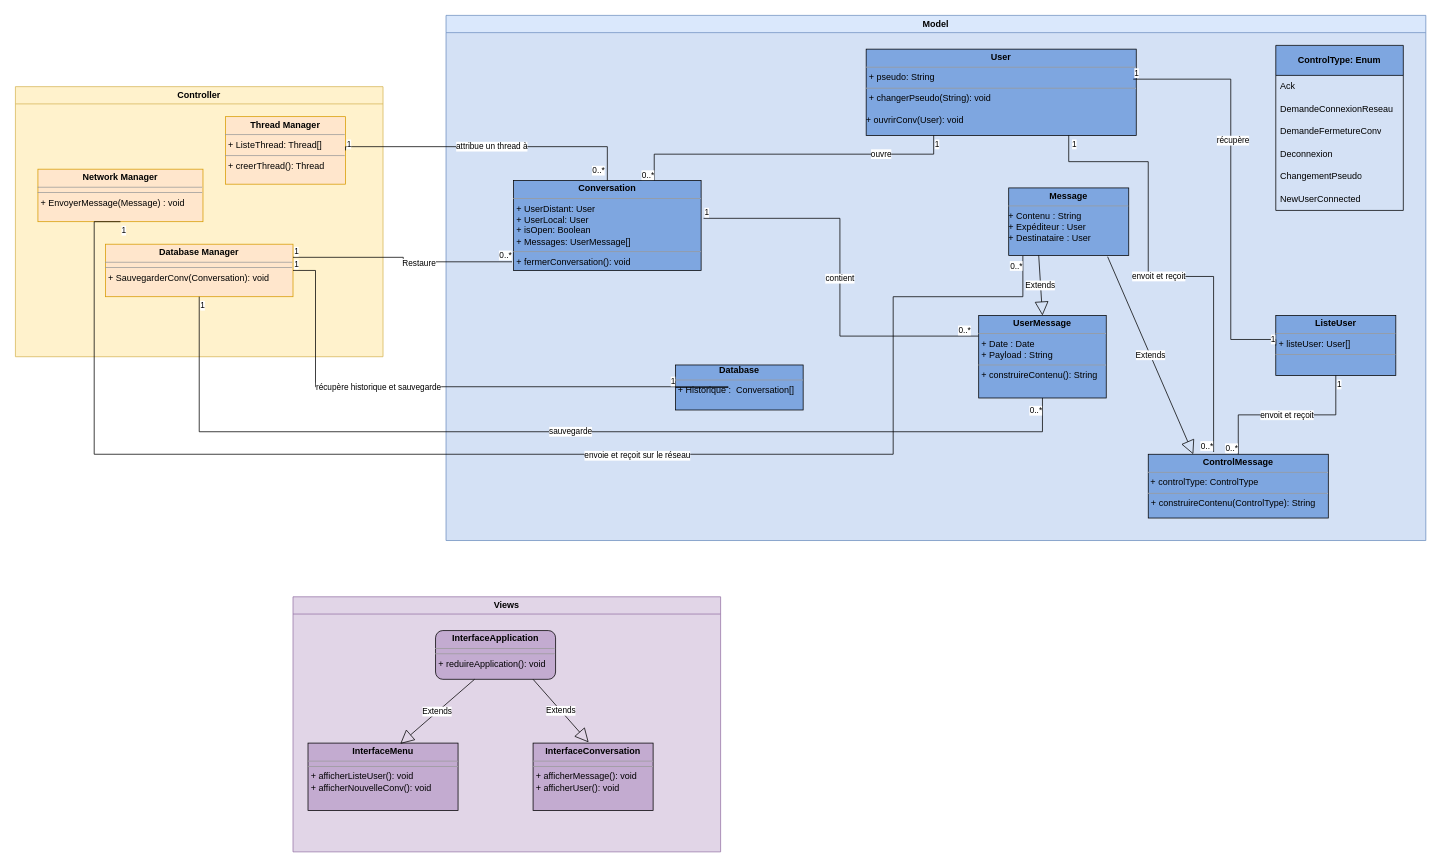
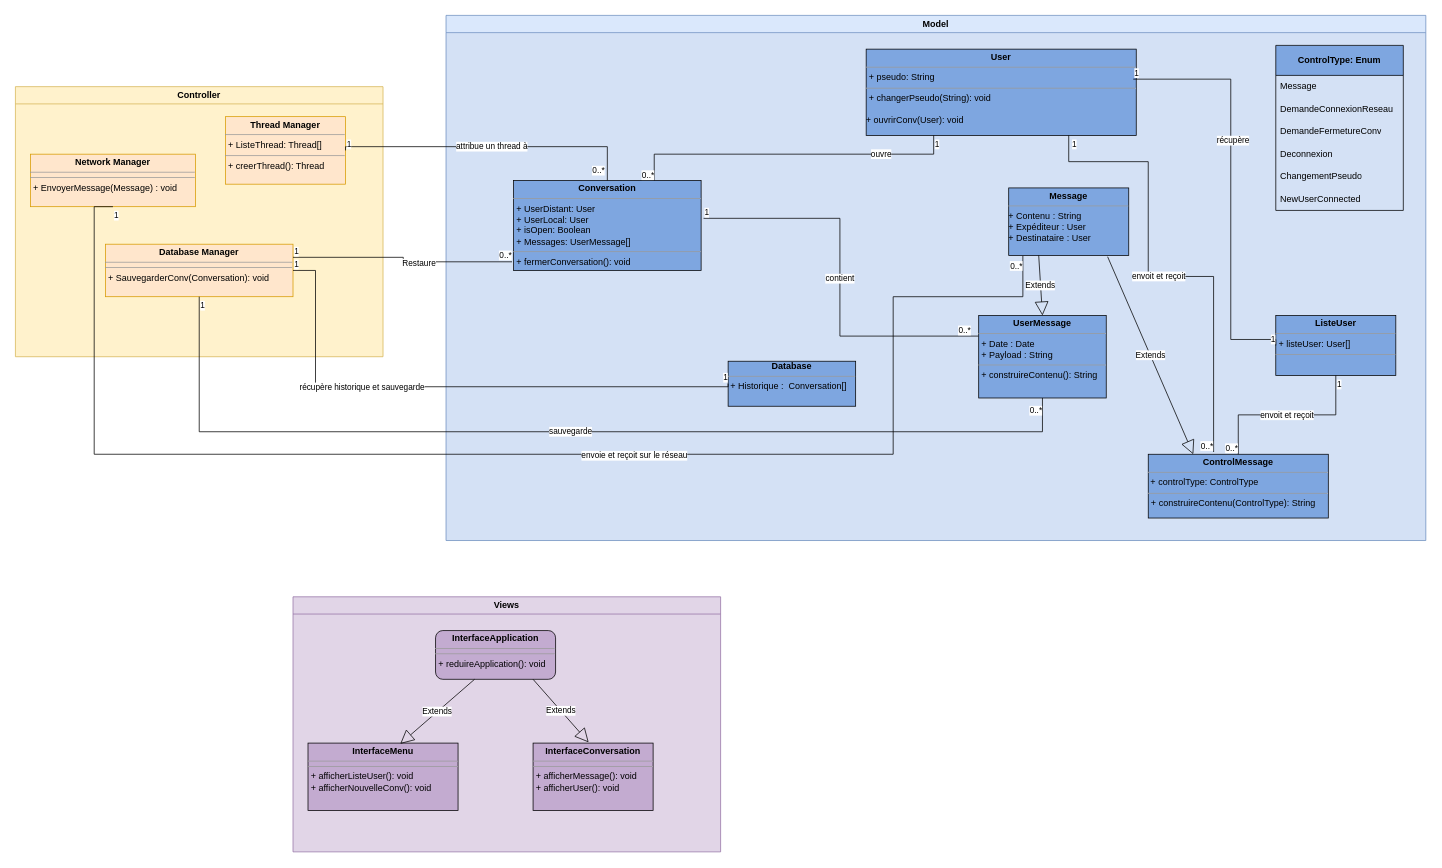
(1287, 87) -> (1298, 87)
(120, 195) -> (113, 180)
(739, 387) -> (792, 384)
